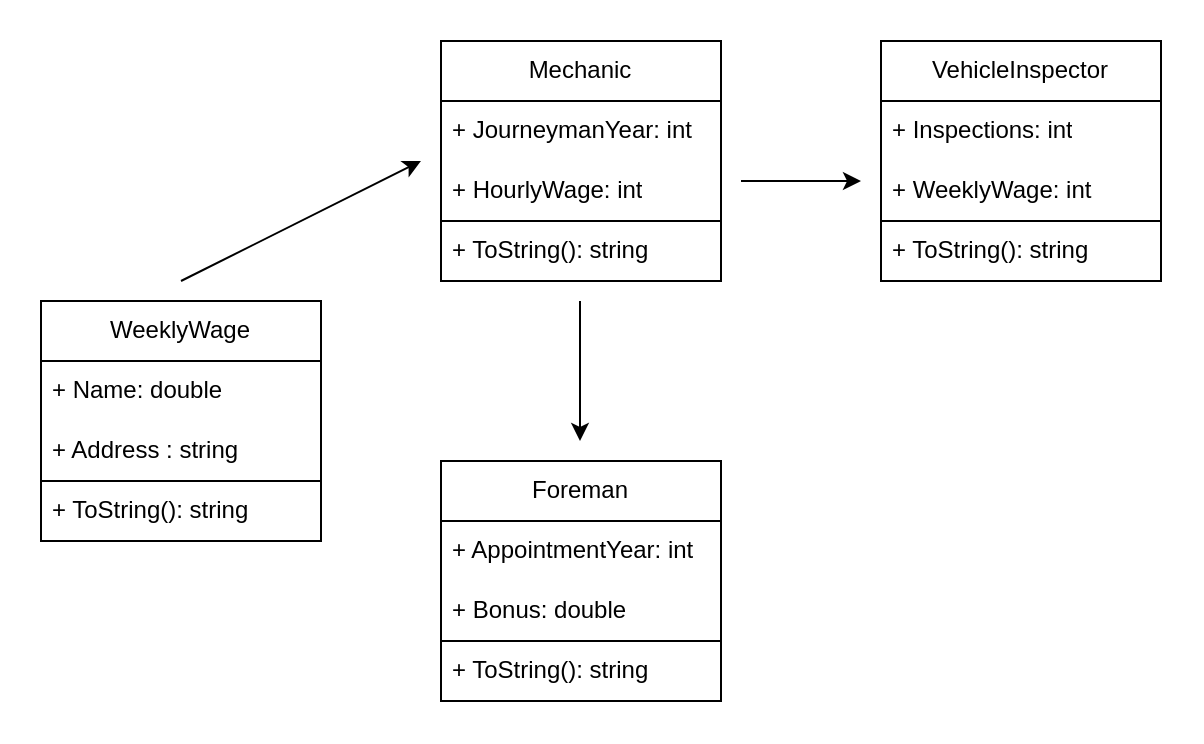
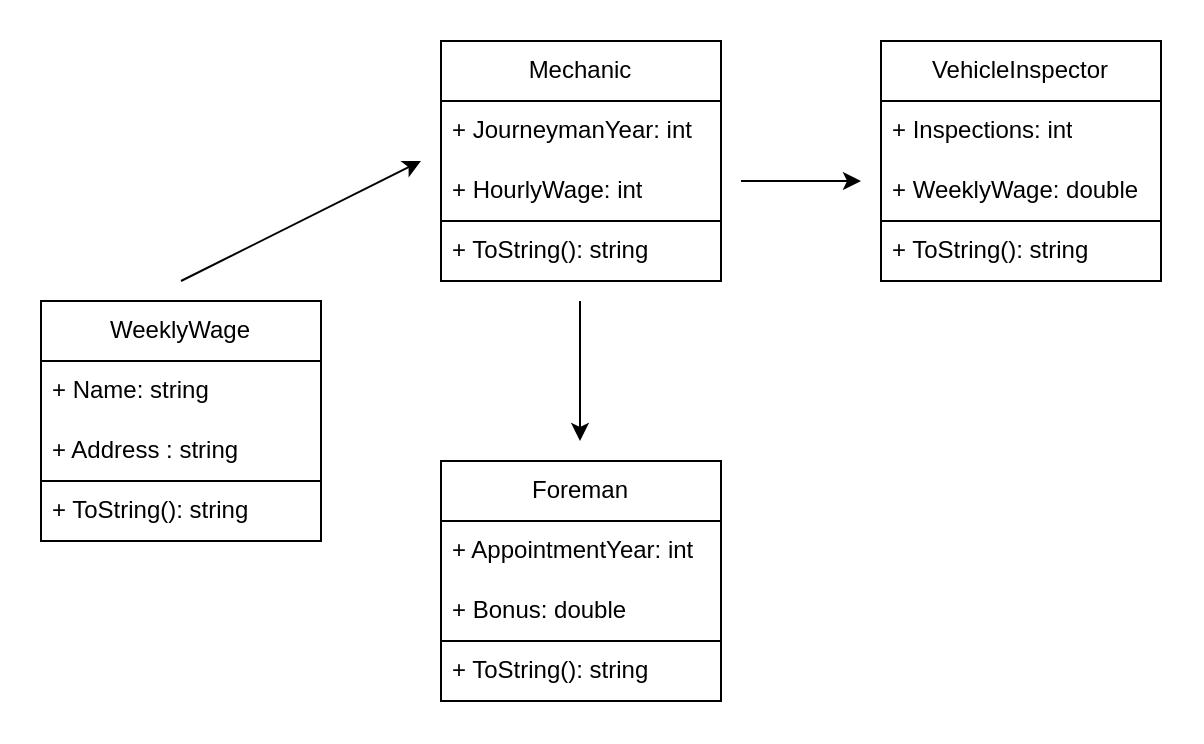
(992, 191) -> (1012, 191)
(135, 391) -> (135, 391)
